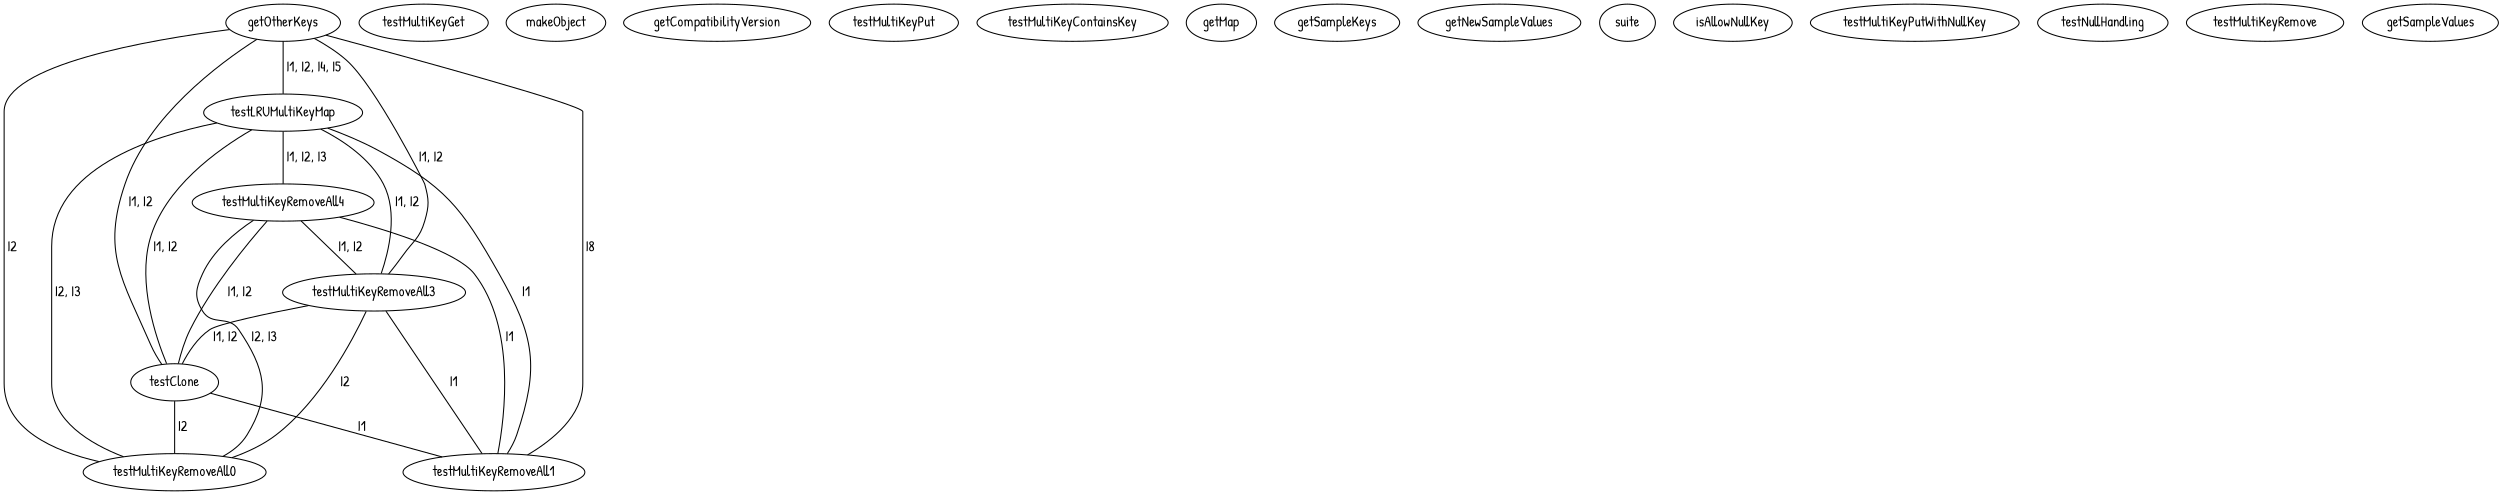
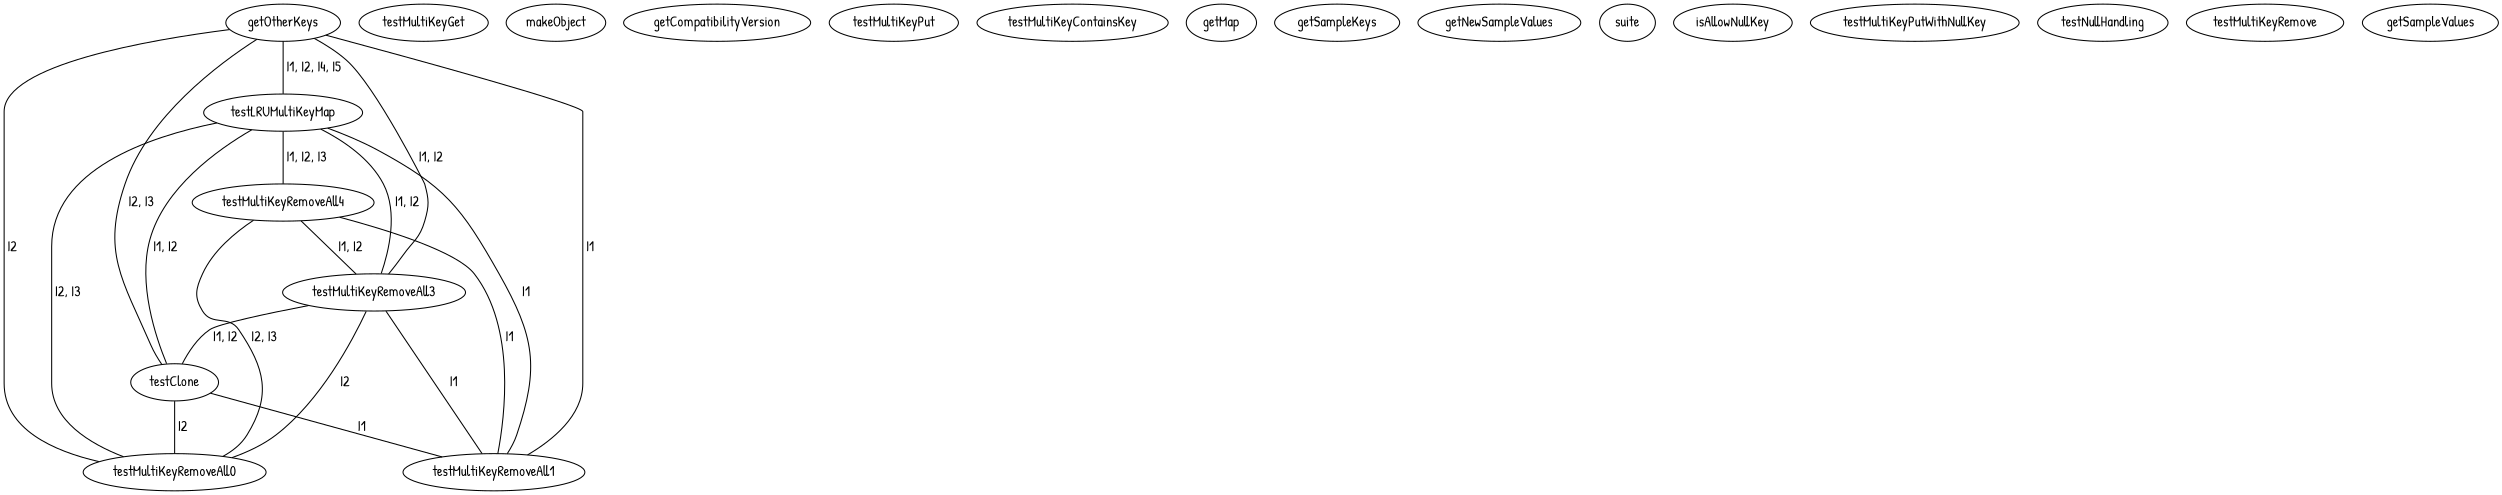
(140, 203) -> (140, 203)
(589, 247) -> (589, 247)
(215, 288) -> none
